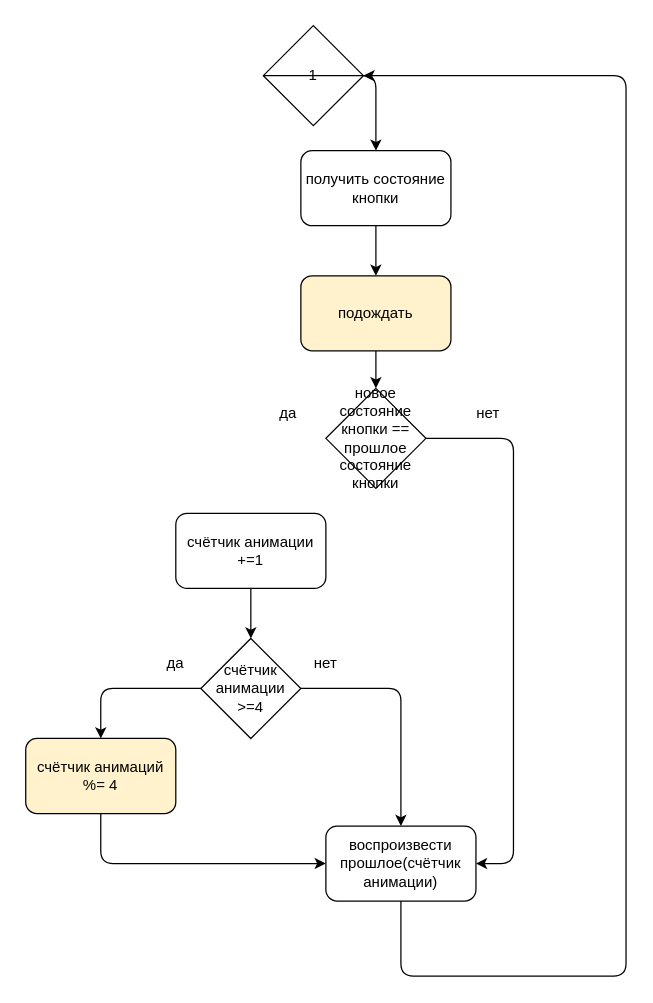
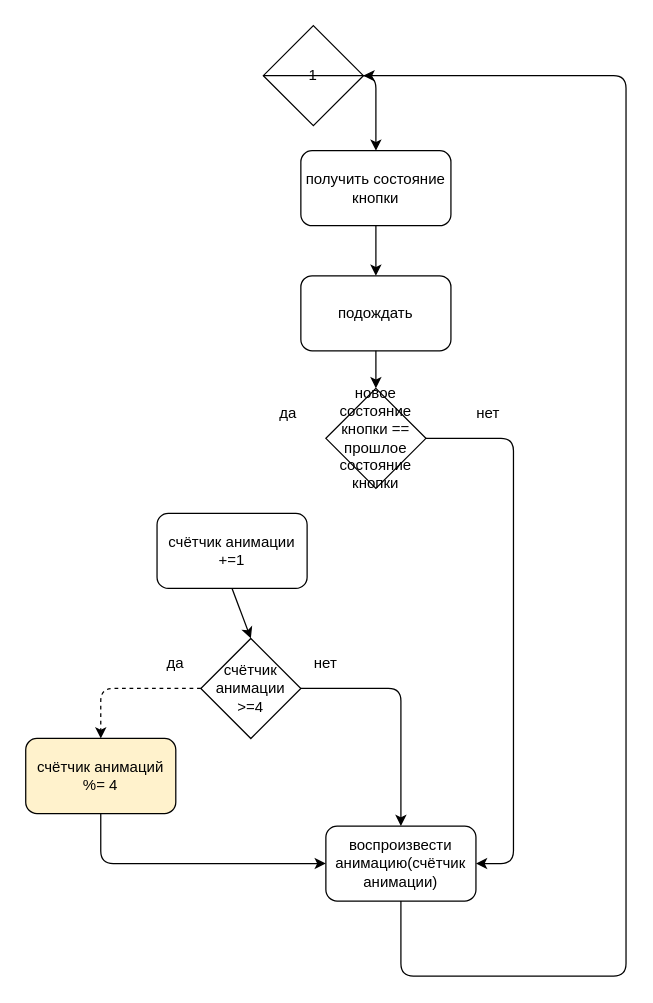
(376, 313) -> (376, 313)
(251, 551) -> (232, 551)
(134, 688) -> (134, 688)
(401, 863) -> (401, 863)
